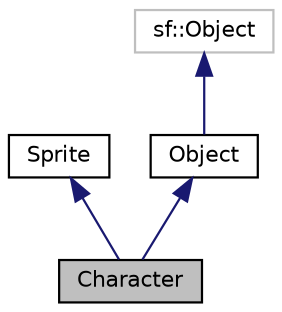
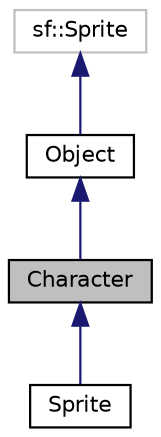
(204, 31) -> (80, 31)
(101, 229) -> (80, 355)
